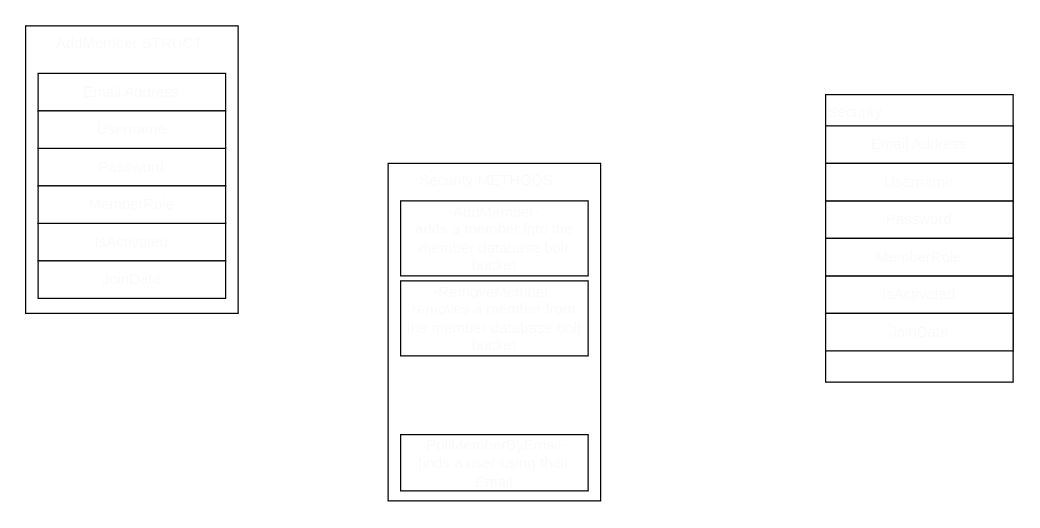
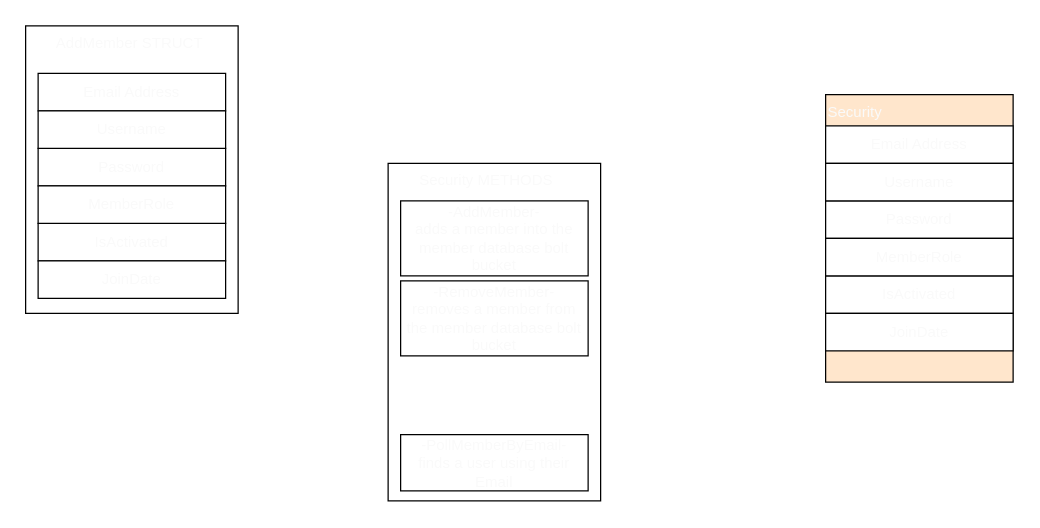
(860, 112) -> (860, 112)
